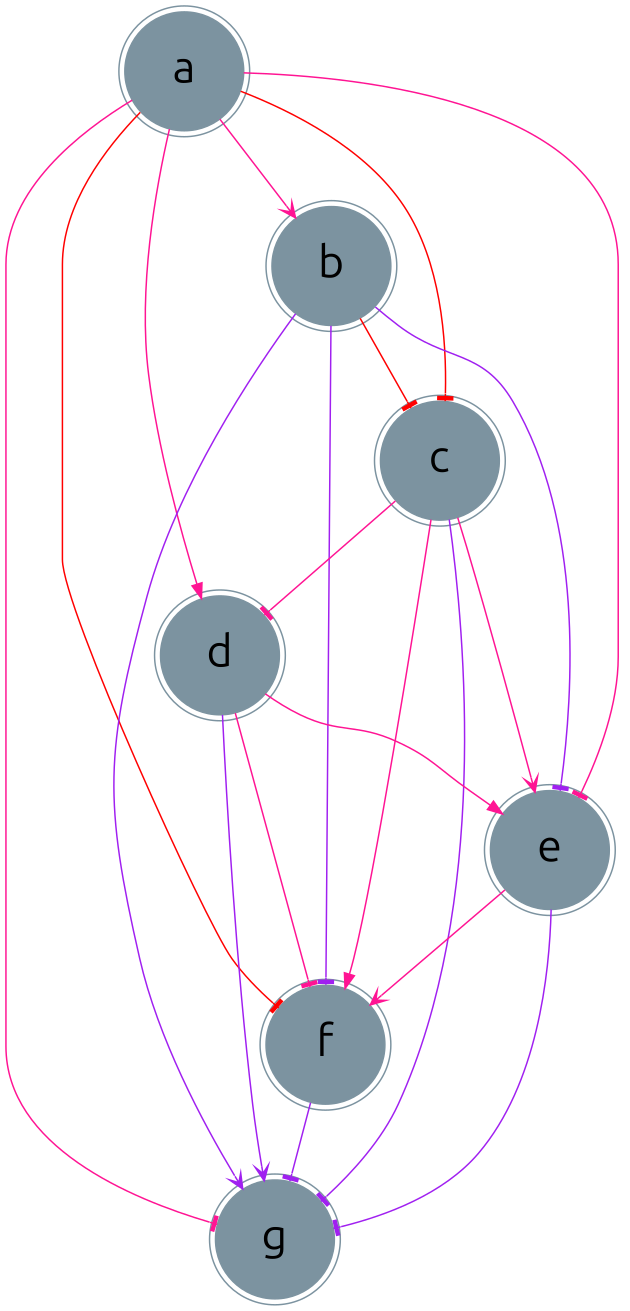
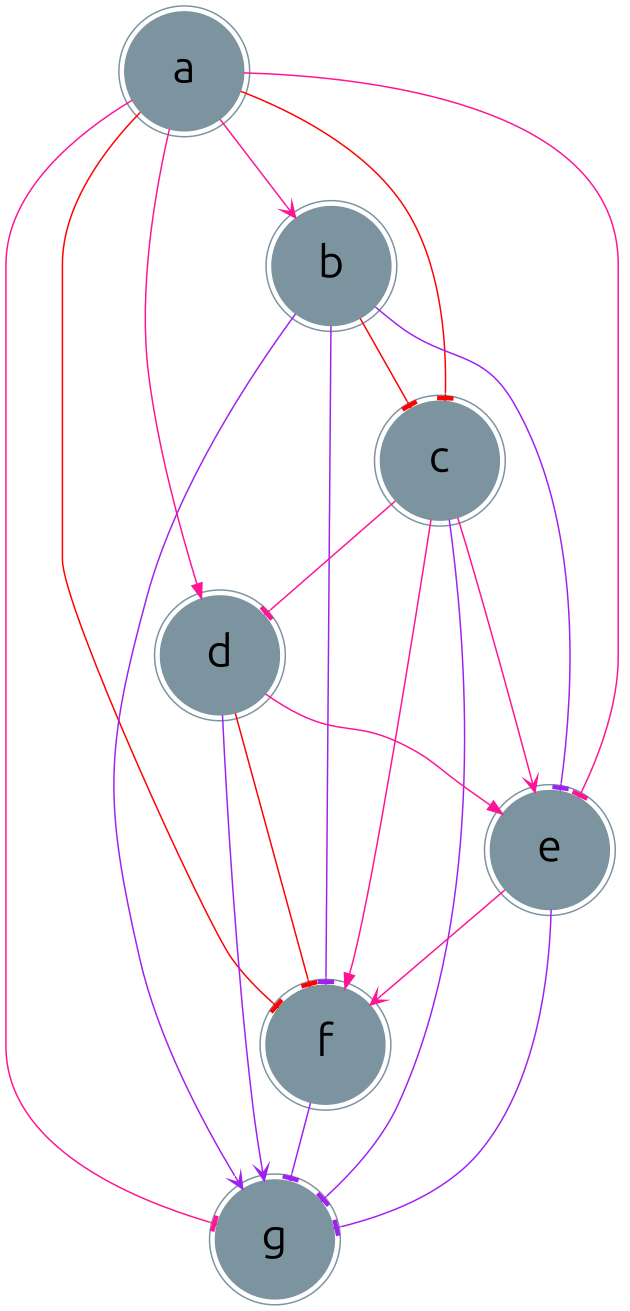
(272, 846) -> (272, 846)
